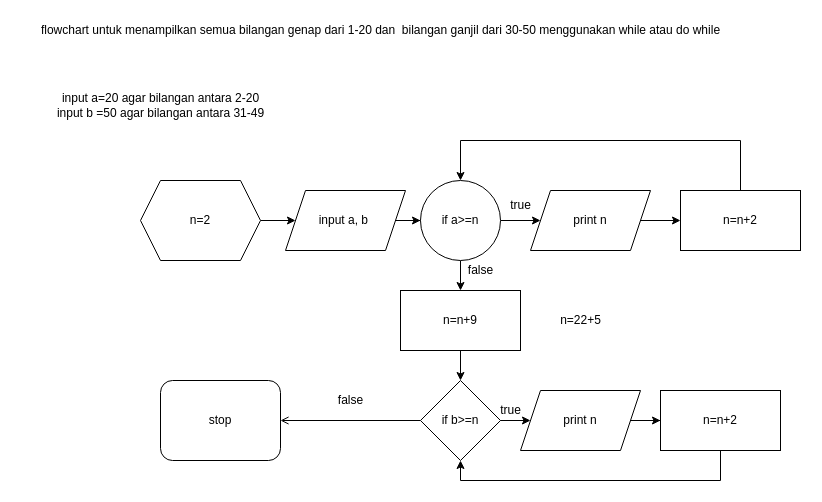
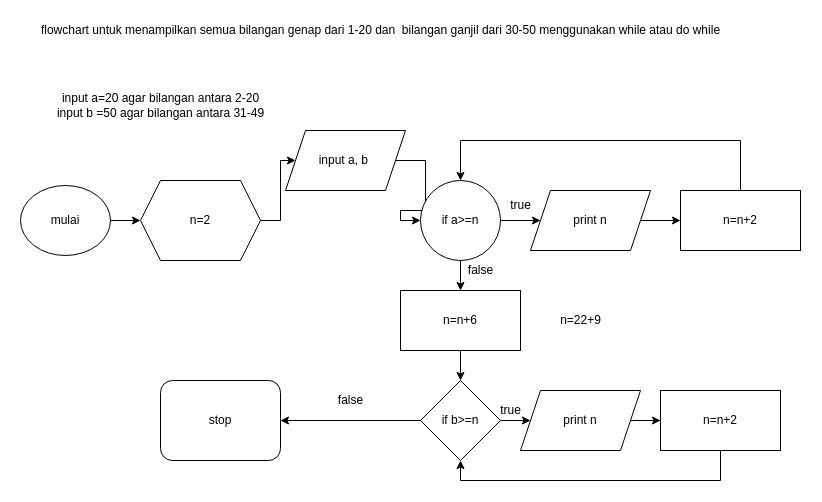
none -> (66, 221)
none -> (130, 221)
(346, 221) -> (346, 161)
(461, 321) -> (461, 321)
(581, 321) -> (581, 321)
(286, 421) -> (288, 421)
